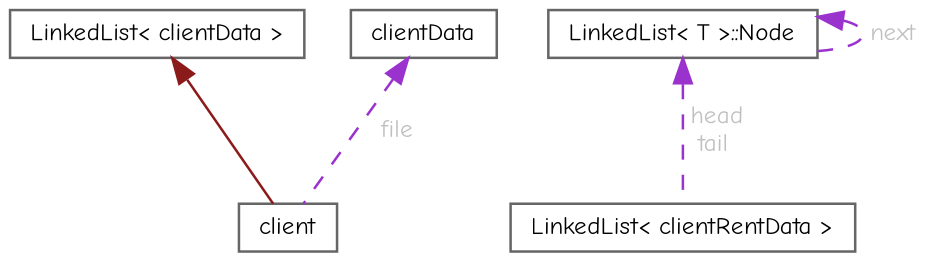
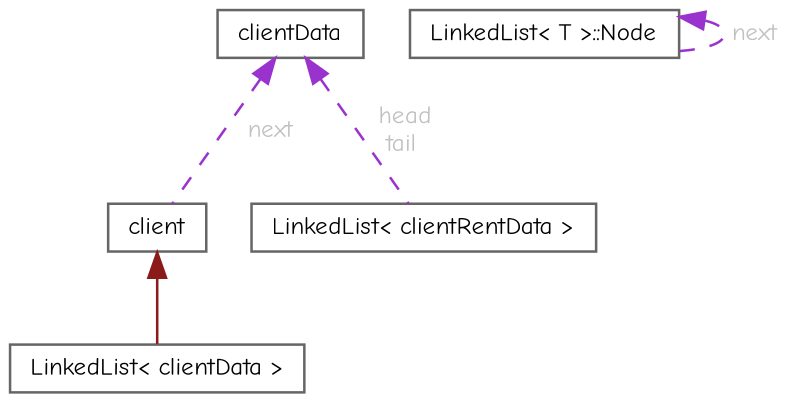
(394, 131) -> (268, 131)
(230, 142) -> (157, 311)
(683, 144) -> (365, 141)
